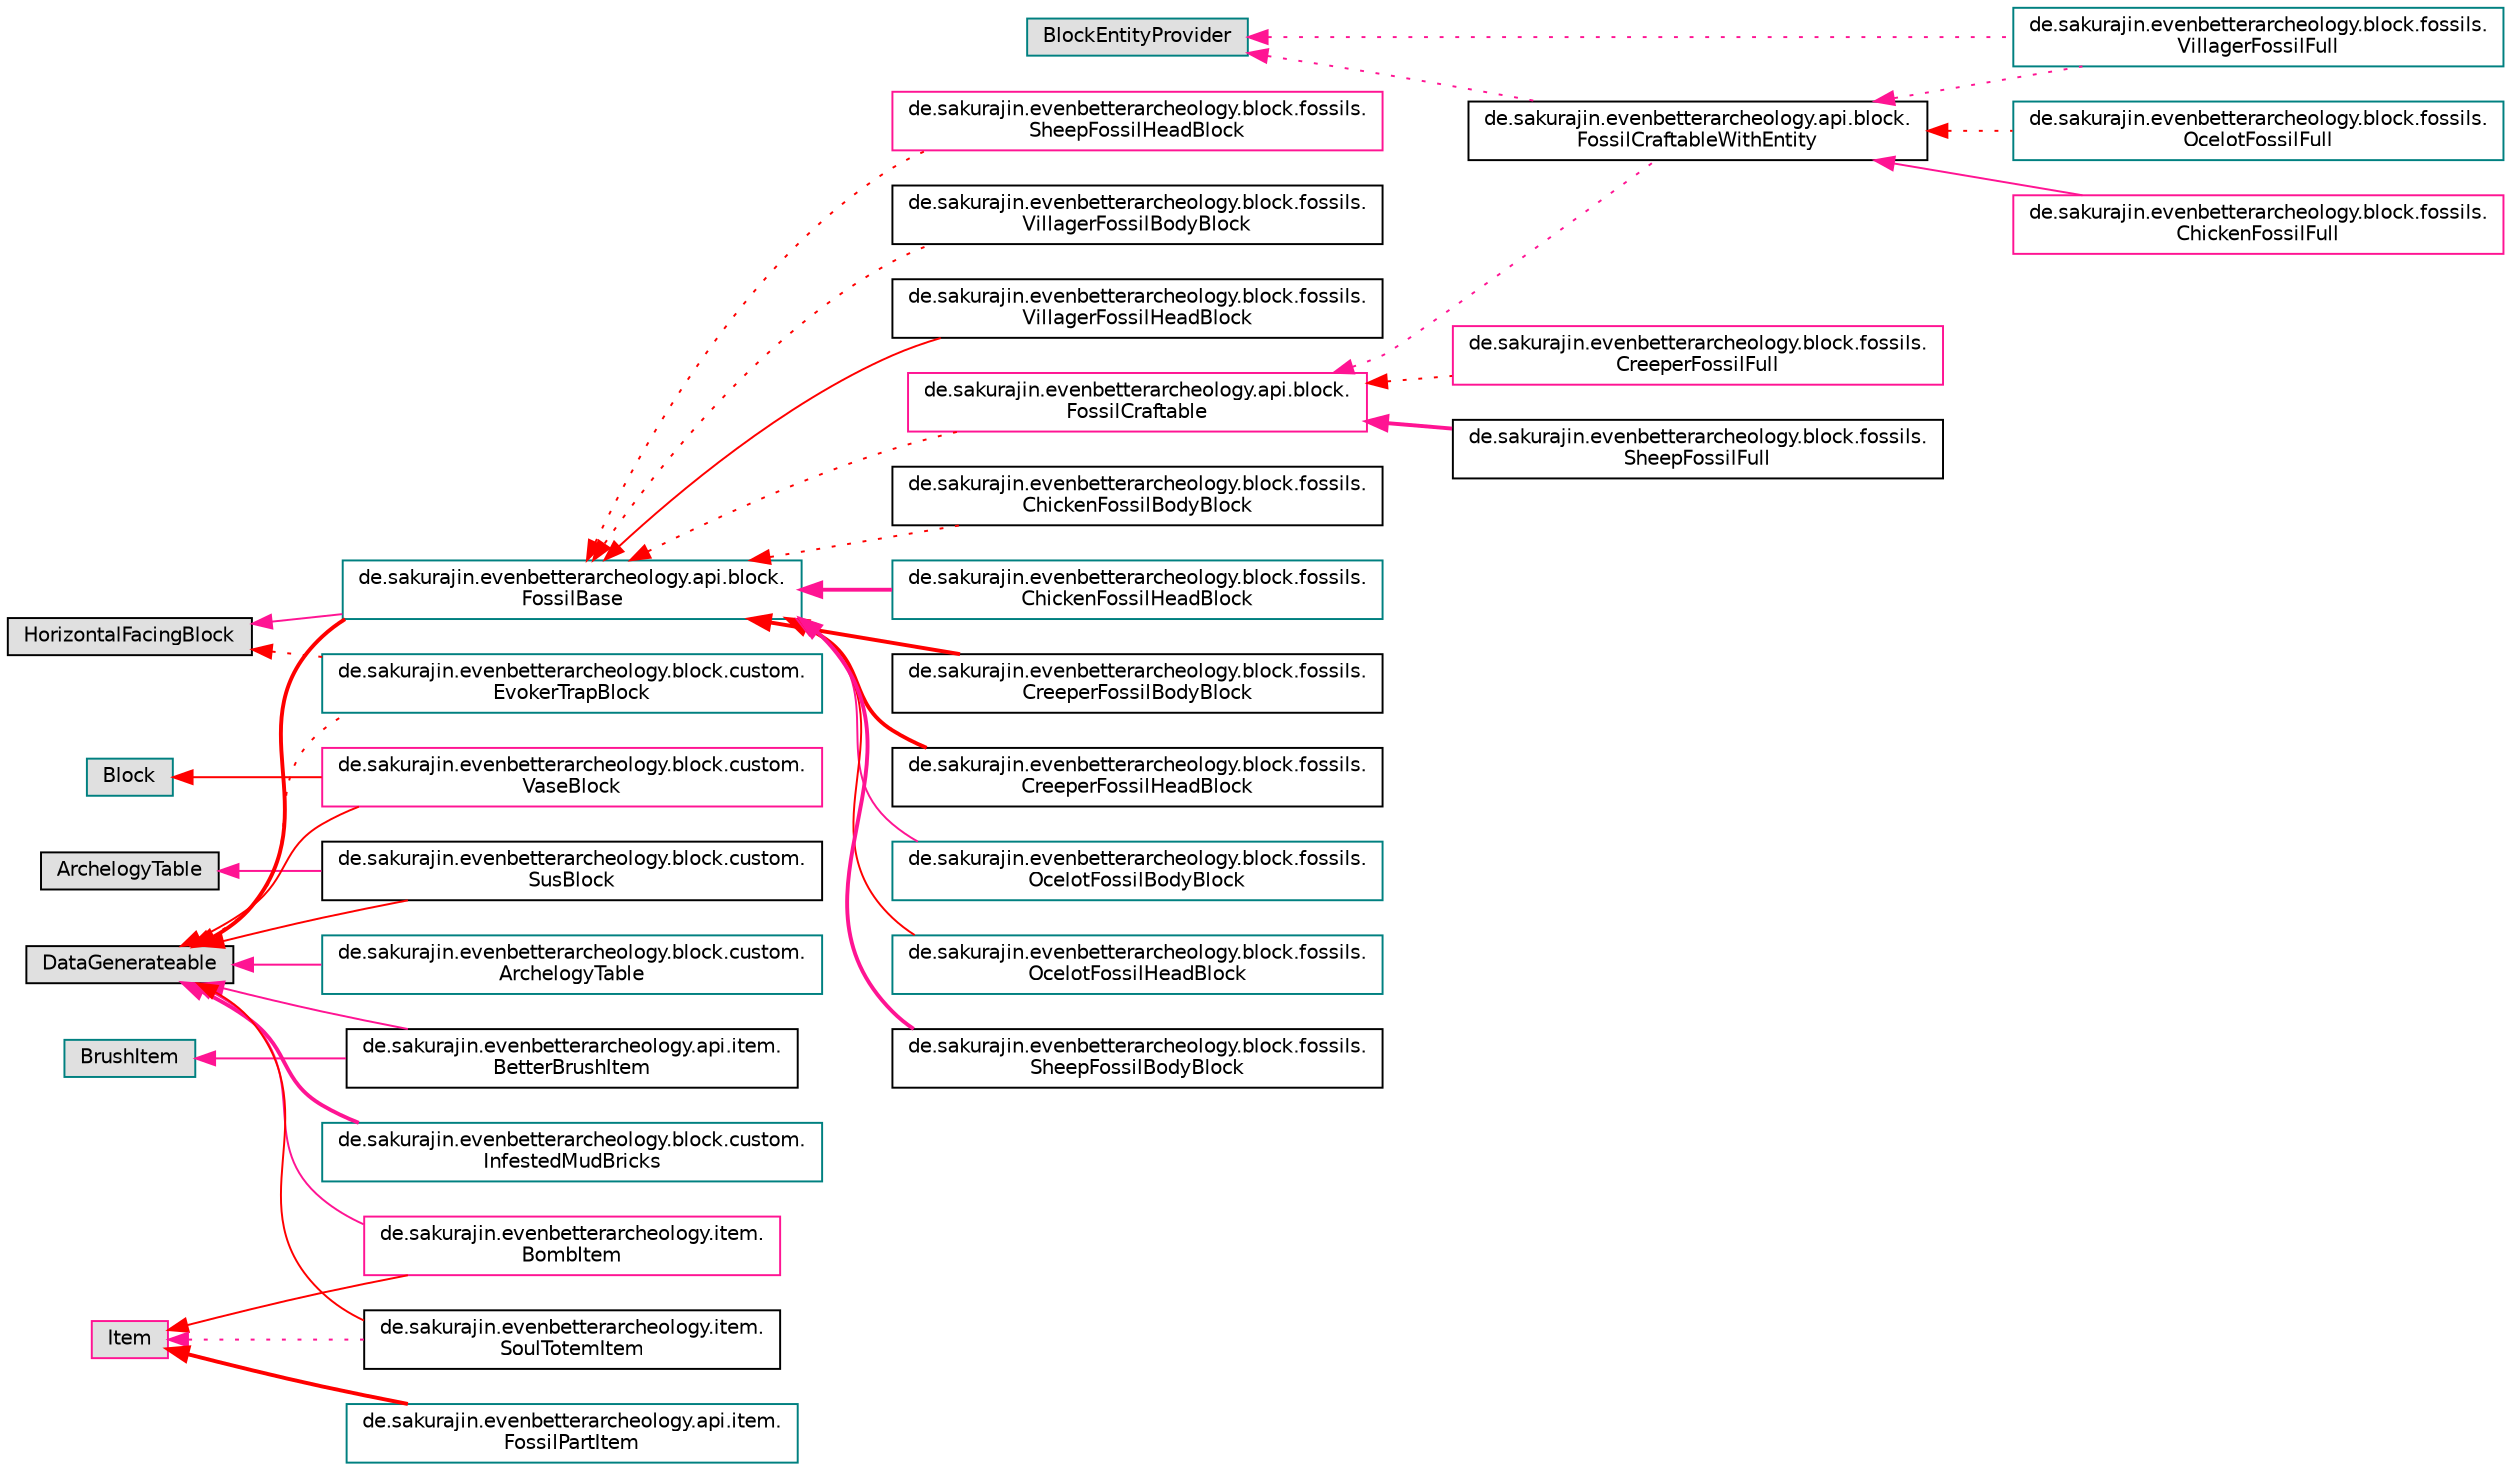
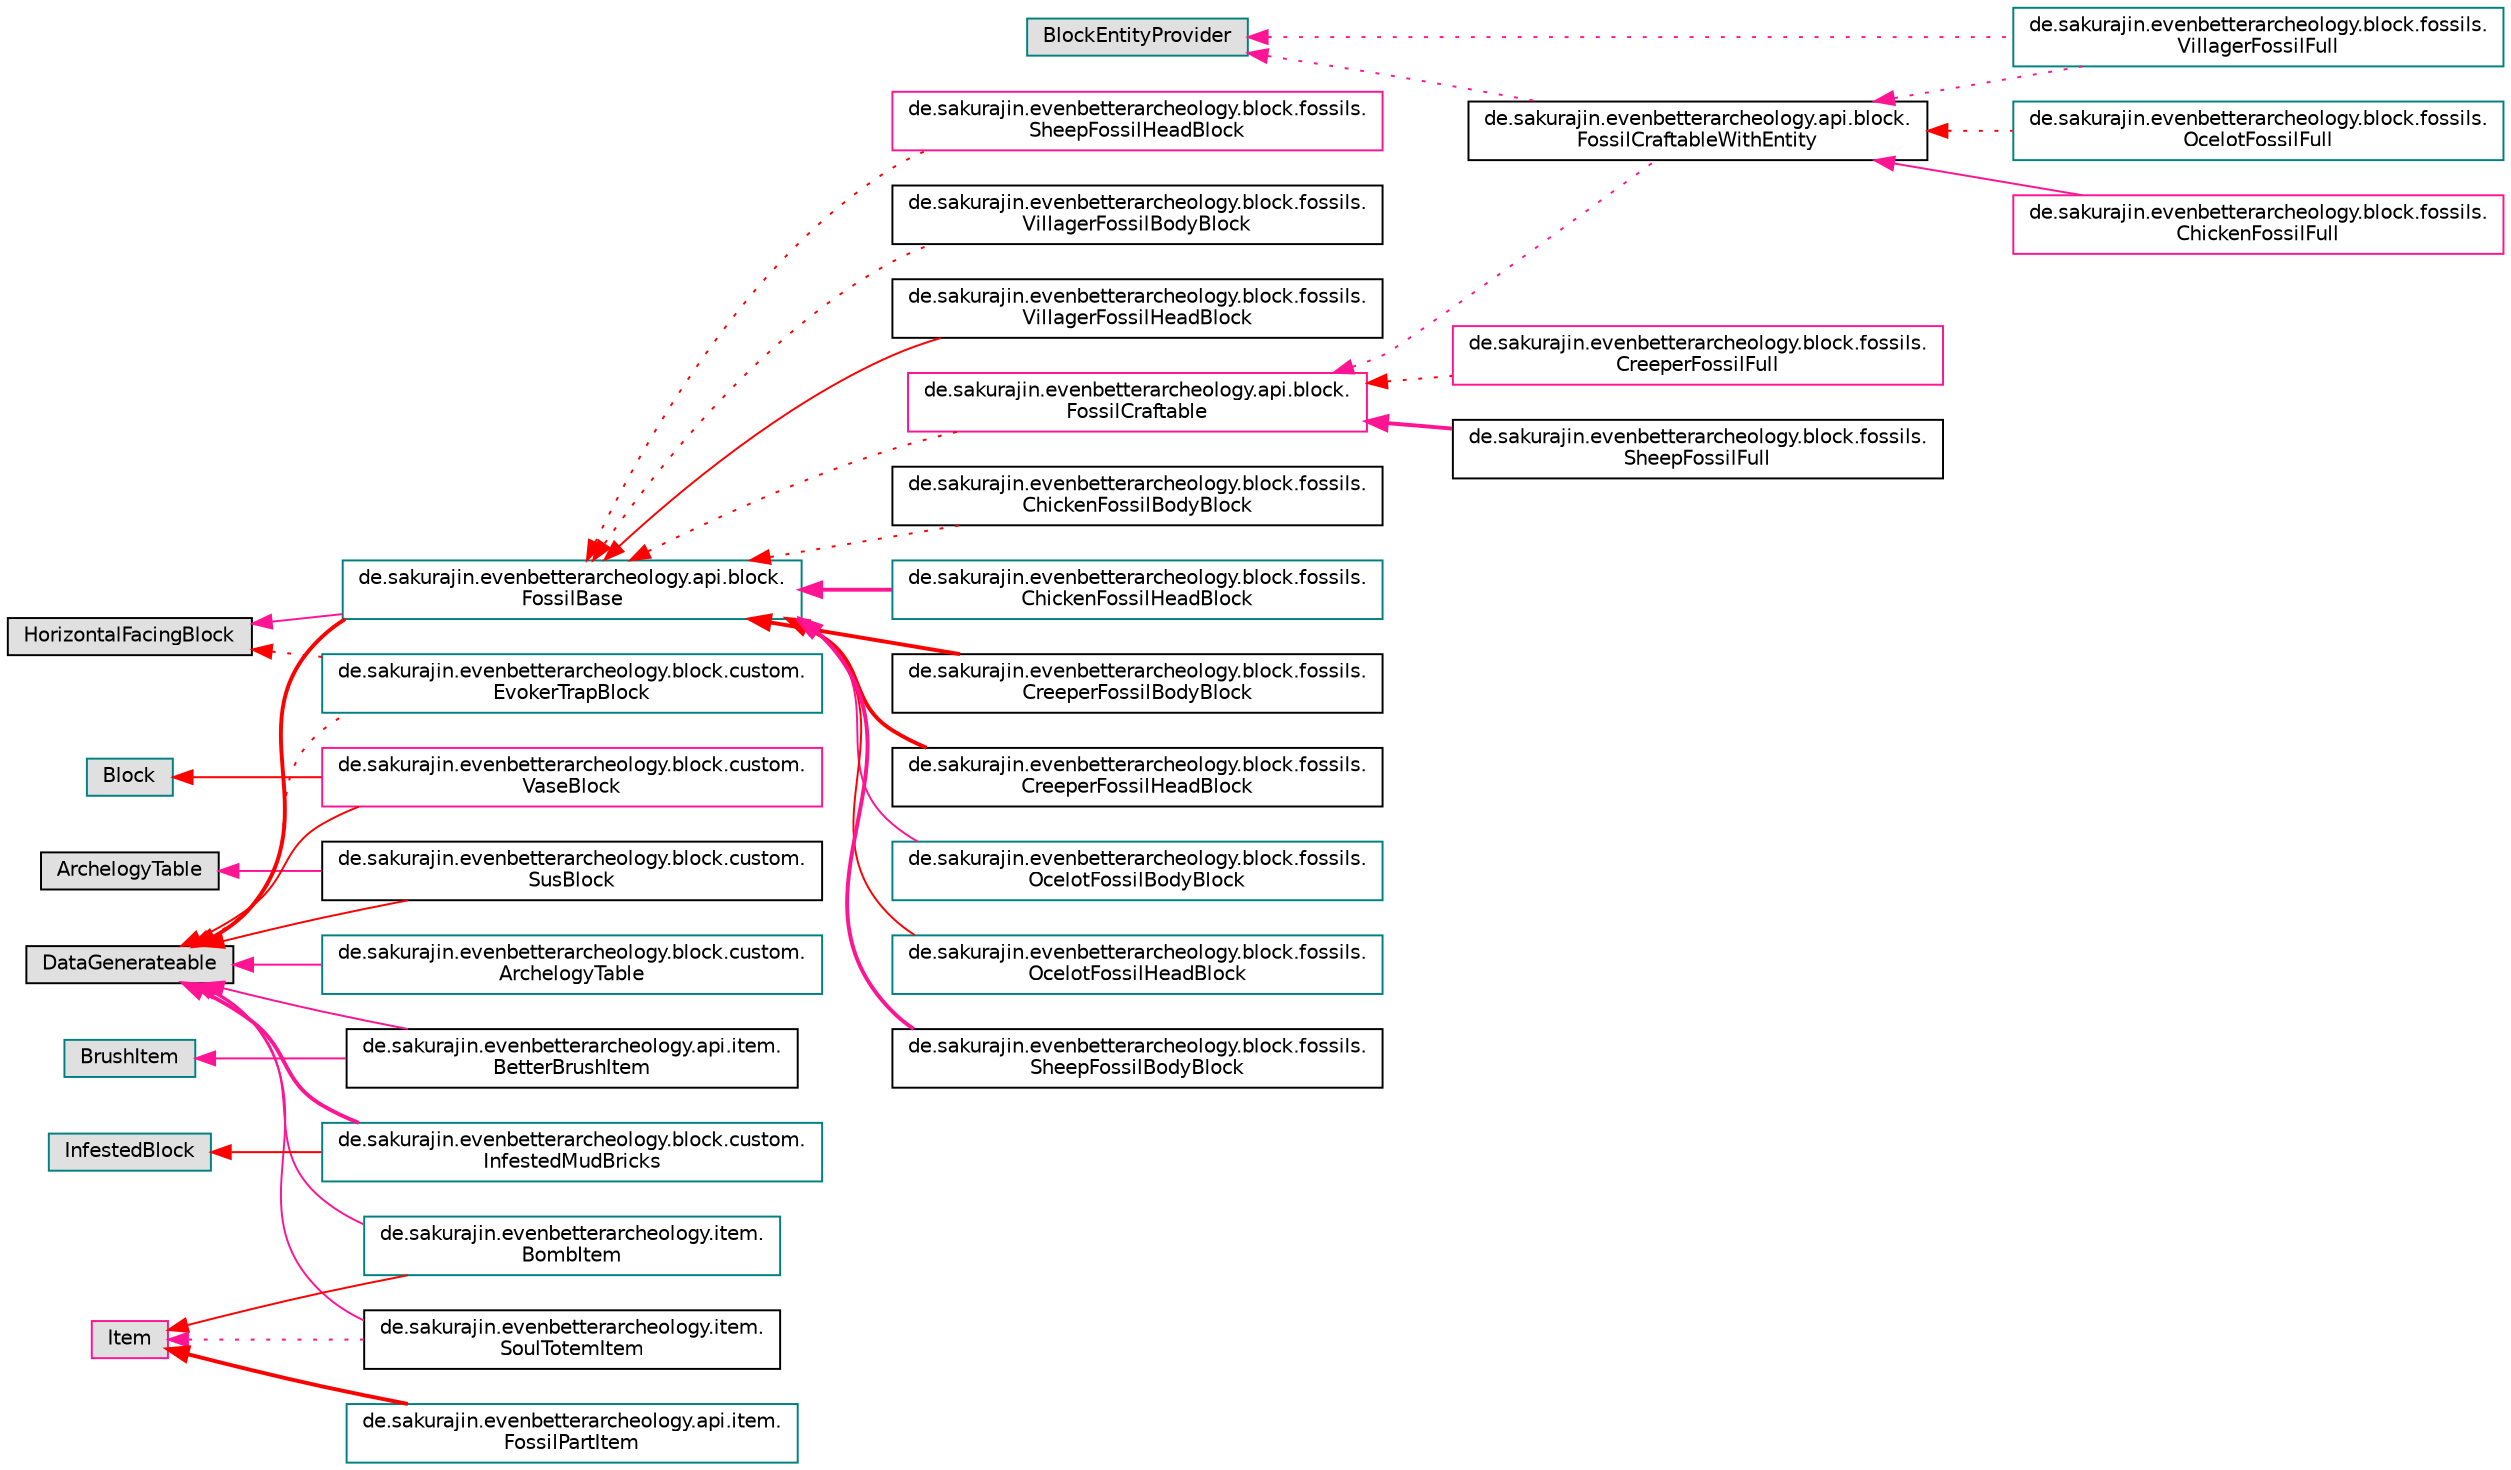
none -> (130, 1152)
(282, 1170) -> (282, 1170)
(572, 1246) -> (572, 1246)
